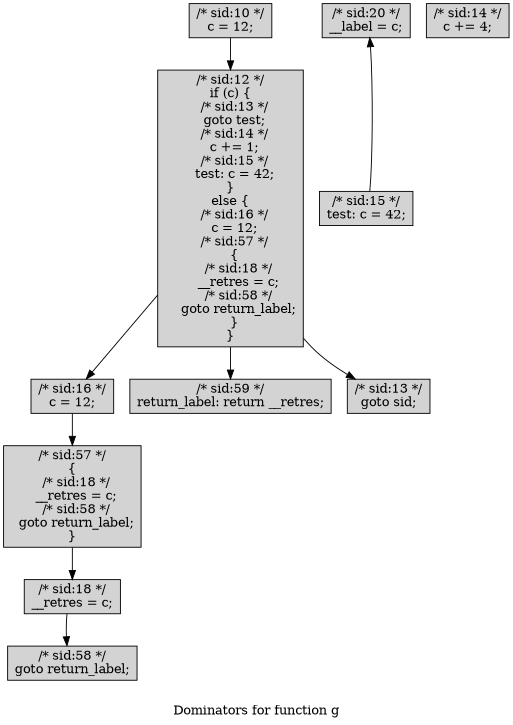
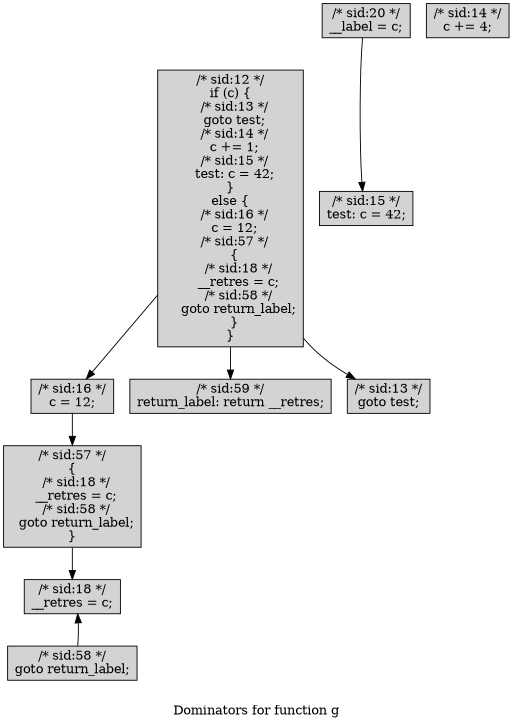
(230, 21) -> none
(372, 119) -> (360, 110)
(389, 396) -> (389, 396)
(66, 625) -> (78, 634)
